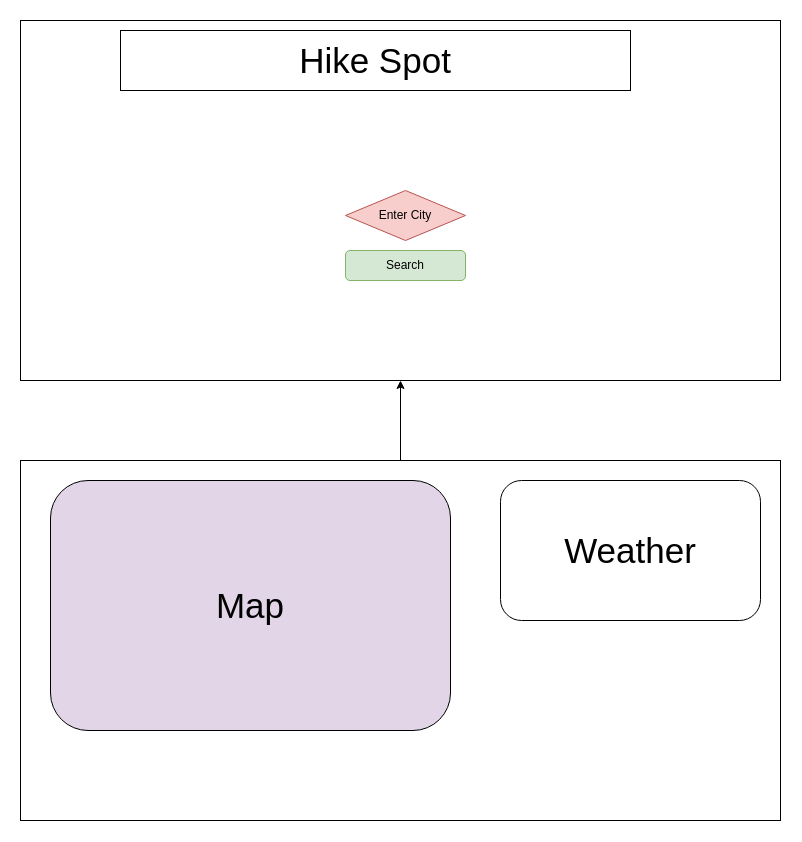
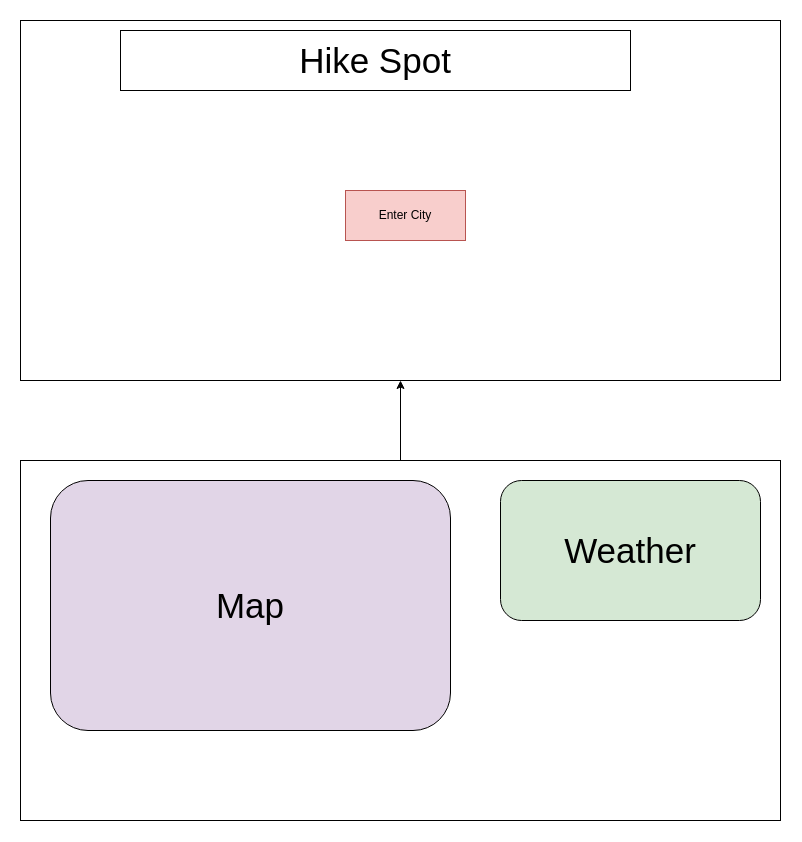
(406, 216) -> (406, 216)
(406, 266) -> none
(631, 551) -> (631, 551)
